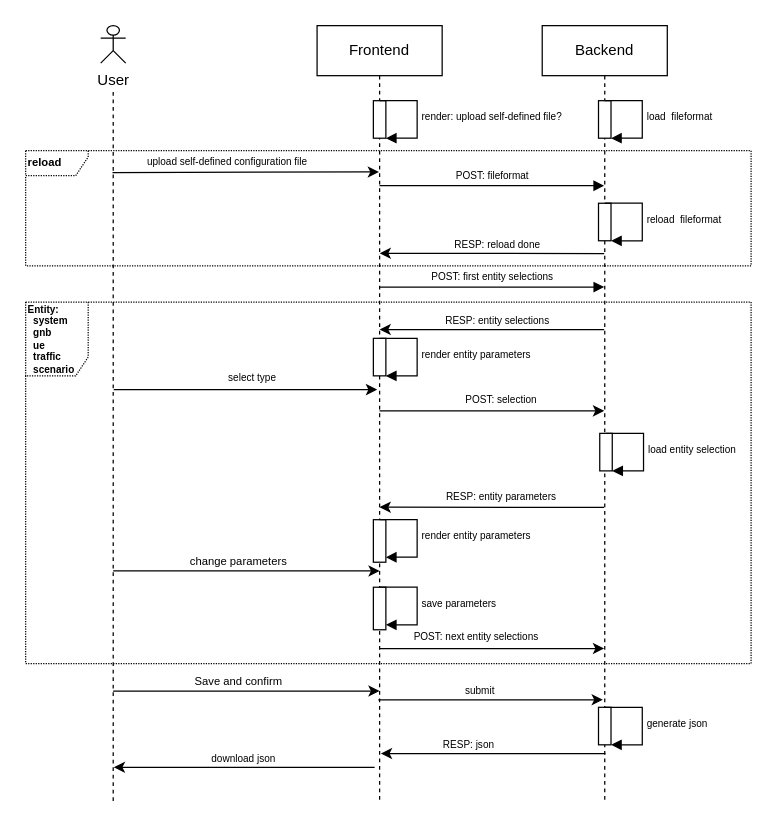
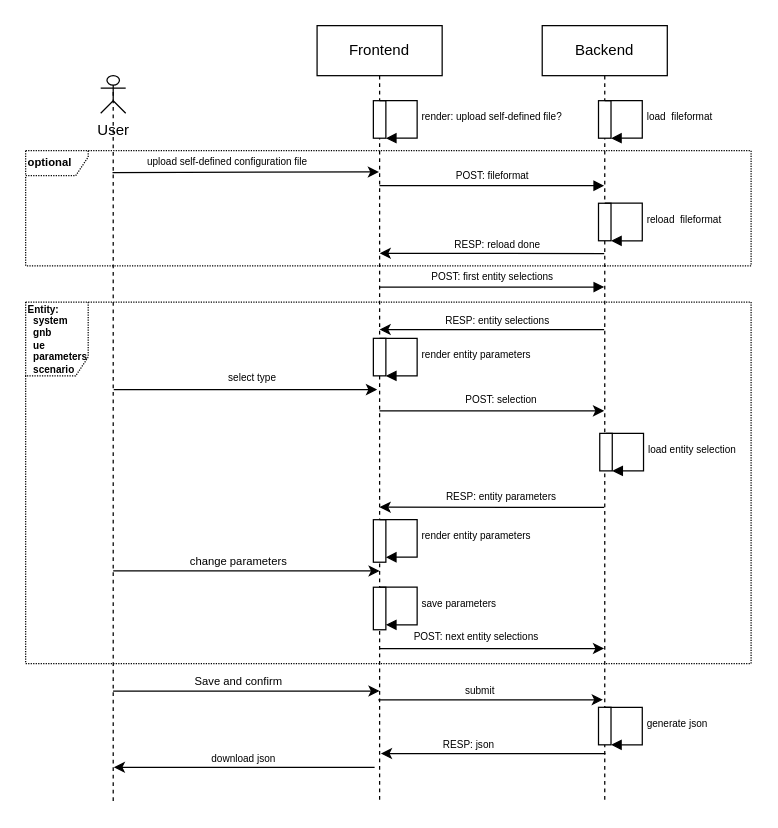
(113, 44) -> (113, 94)
(46, 163) -> (50, 163)
(49, 339) -> (56, 339)
